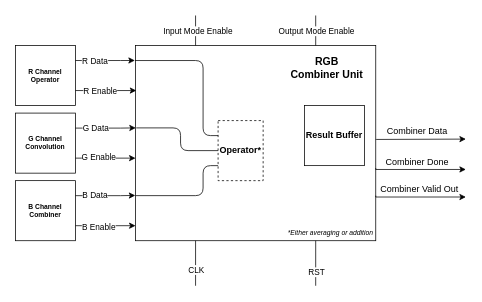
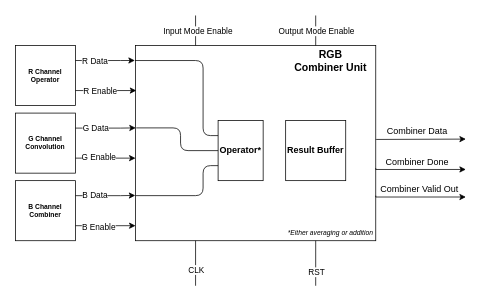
(327, 68) -> (330, 60)
(334, 135) -> (315, 150)
(240, 150) -> (240, 150)
